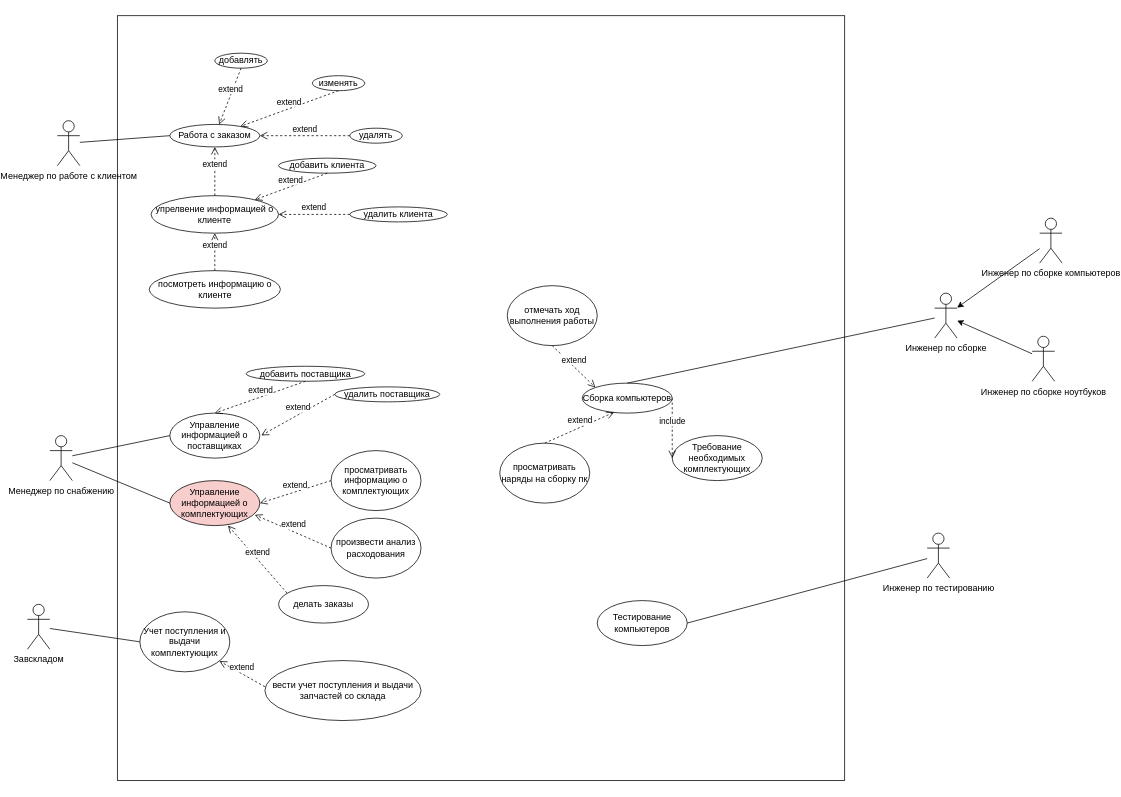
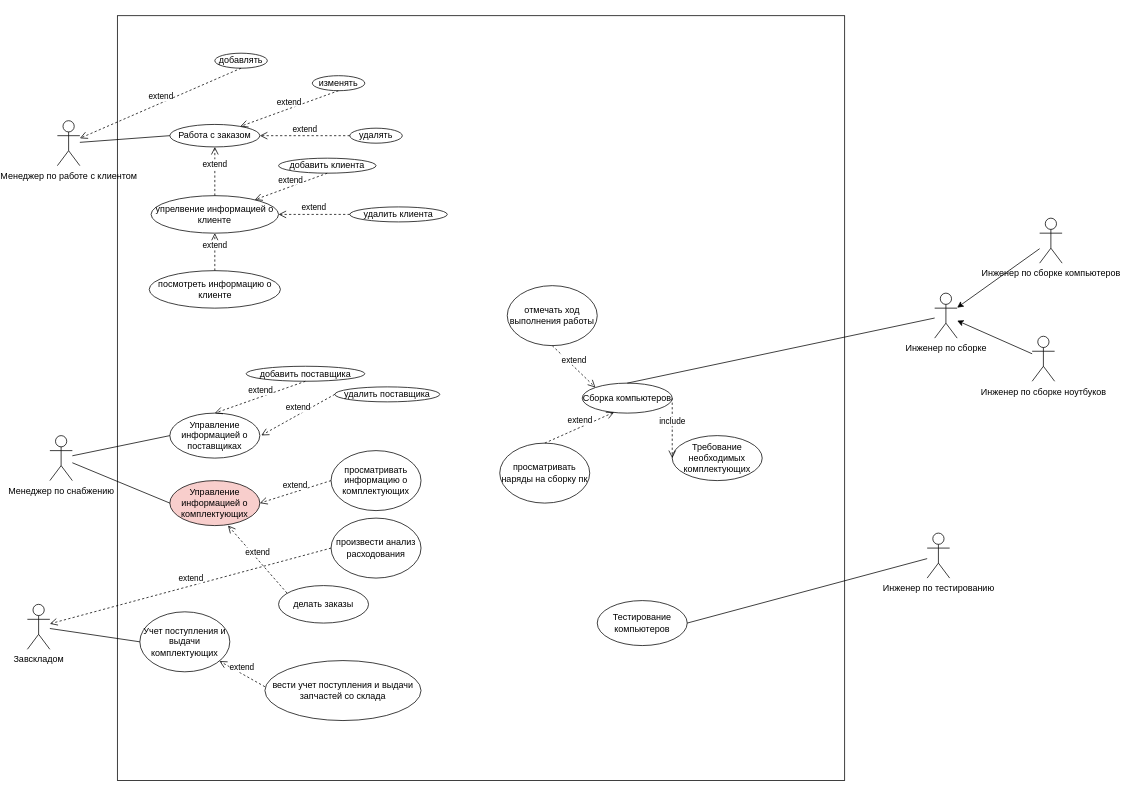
(230, 95) -> (161, 103)
(294, 532) -> (192, 585)
